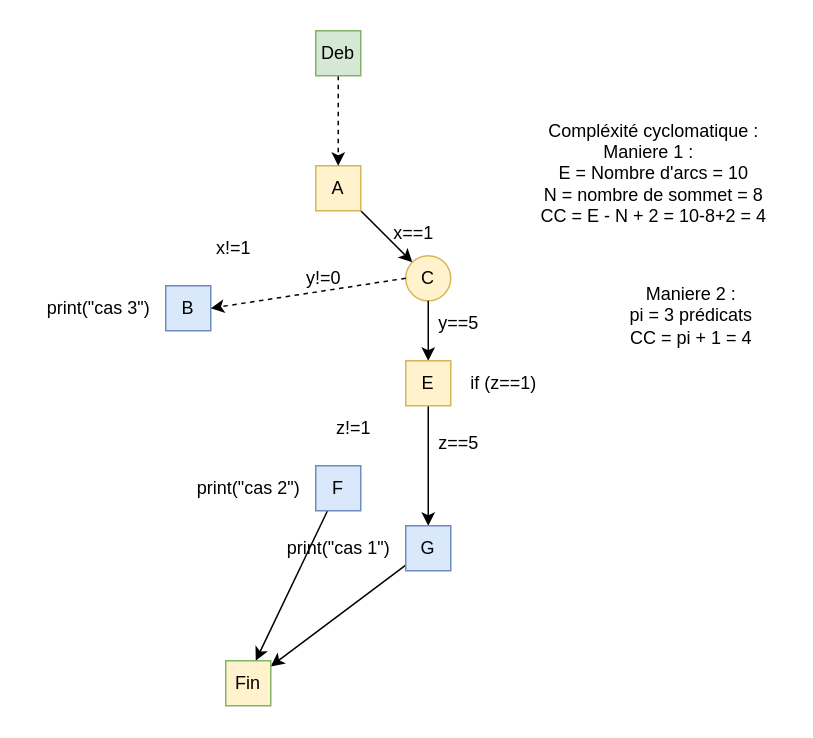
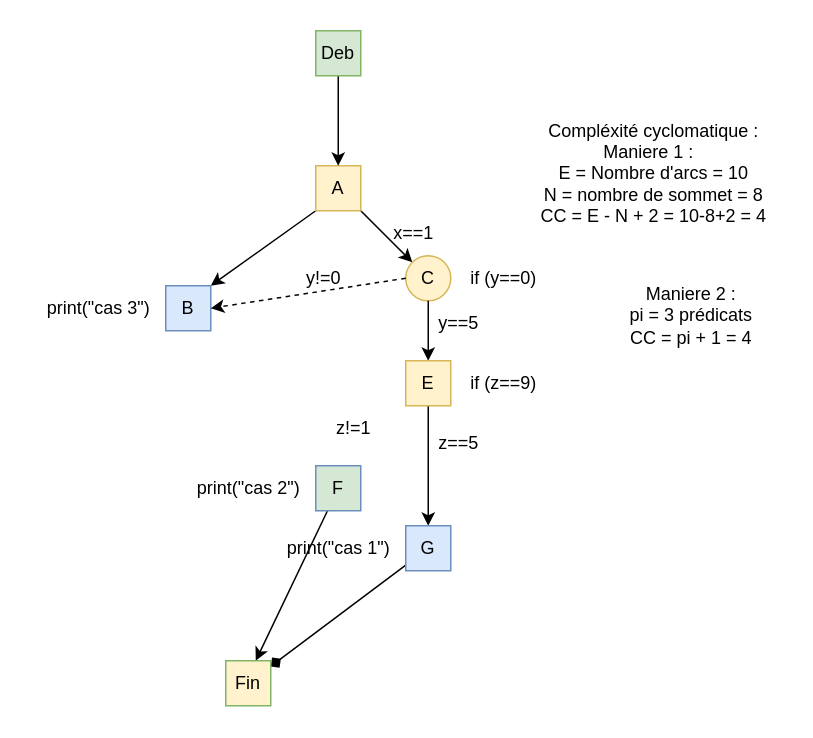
(338, 117) -> (338, 117)
none -> (268, 245)
(233, 248) -> none
none -> (503, 278)
(504, 383) -> (504, 383)
(338, 488) -> (338, 488)
(280, 659) -> (282, 658)
